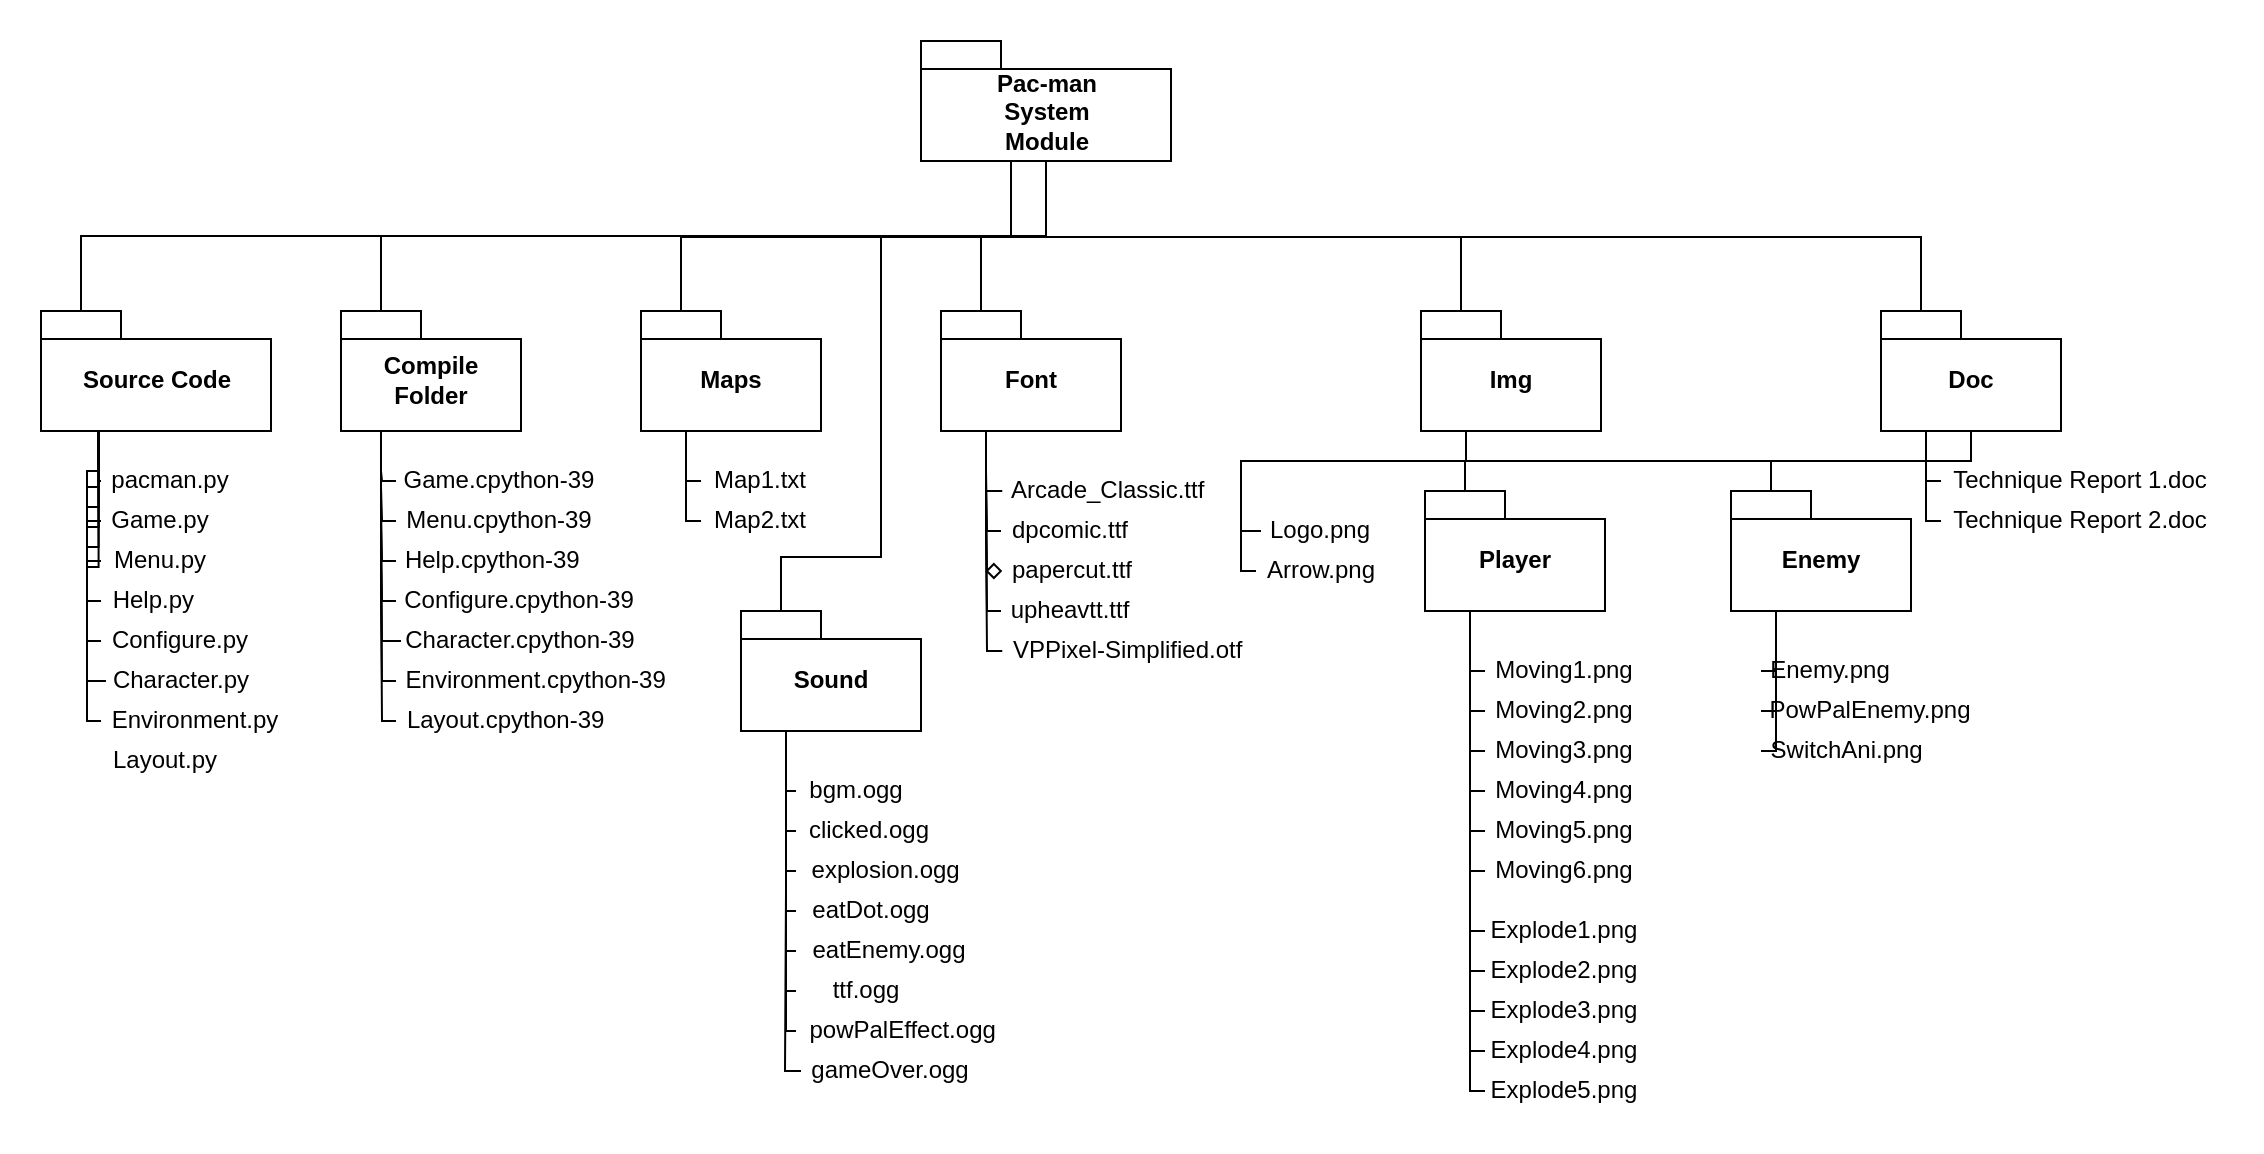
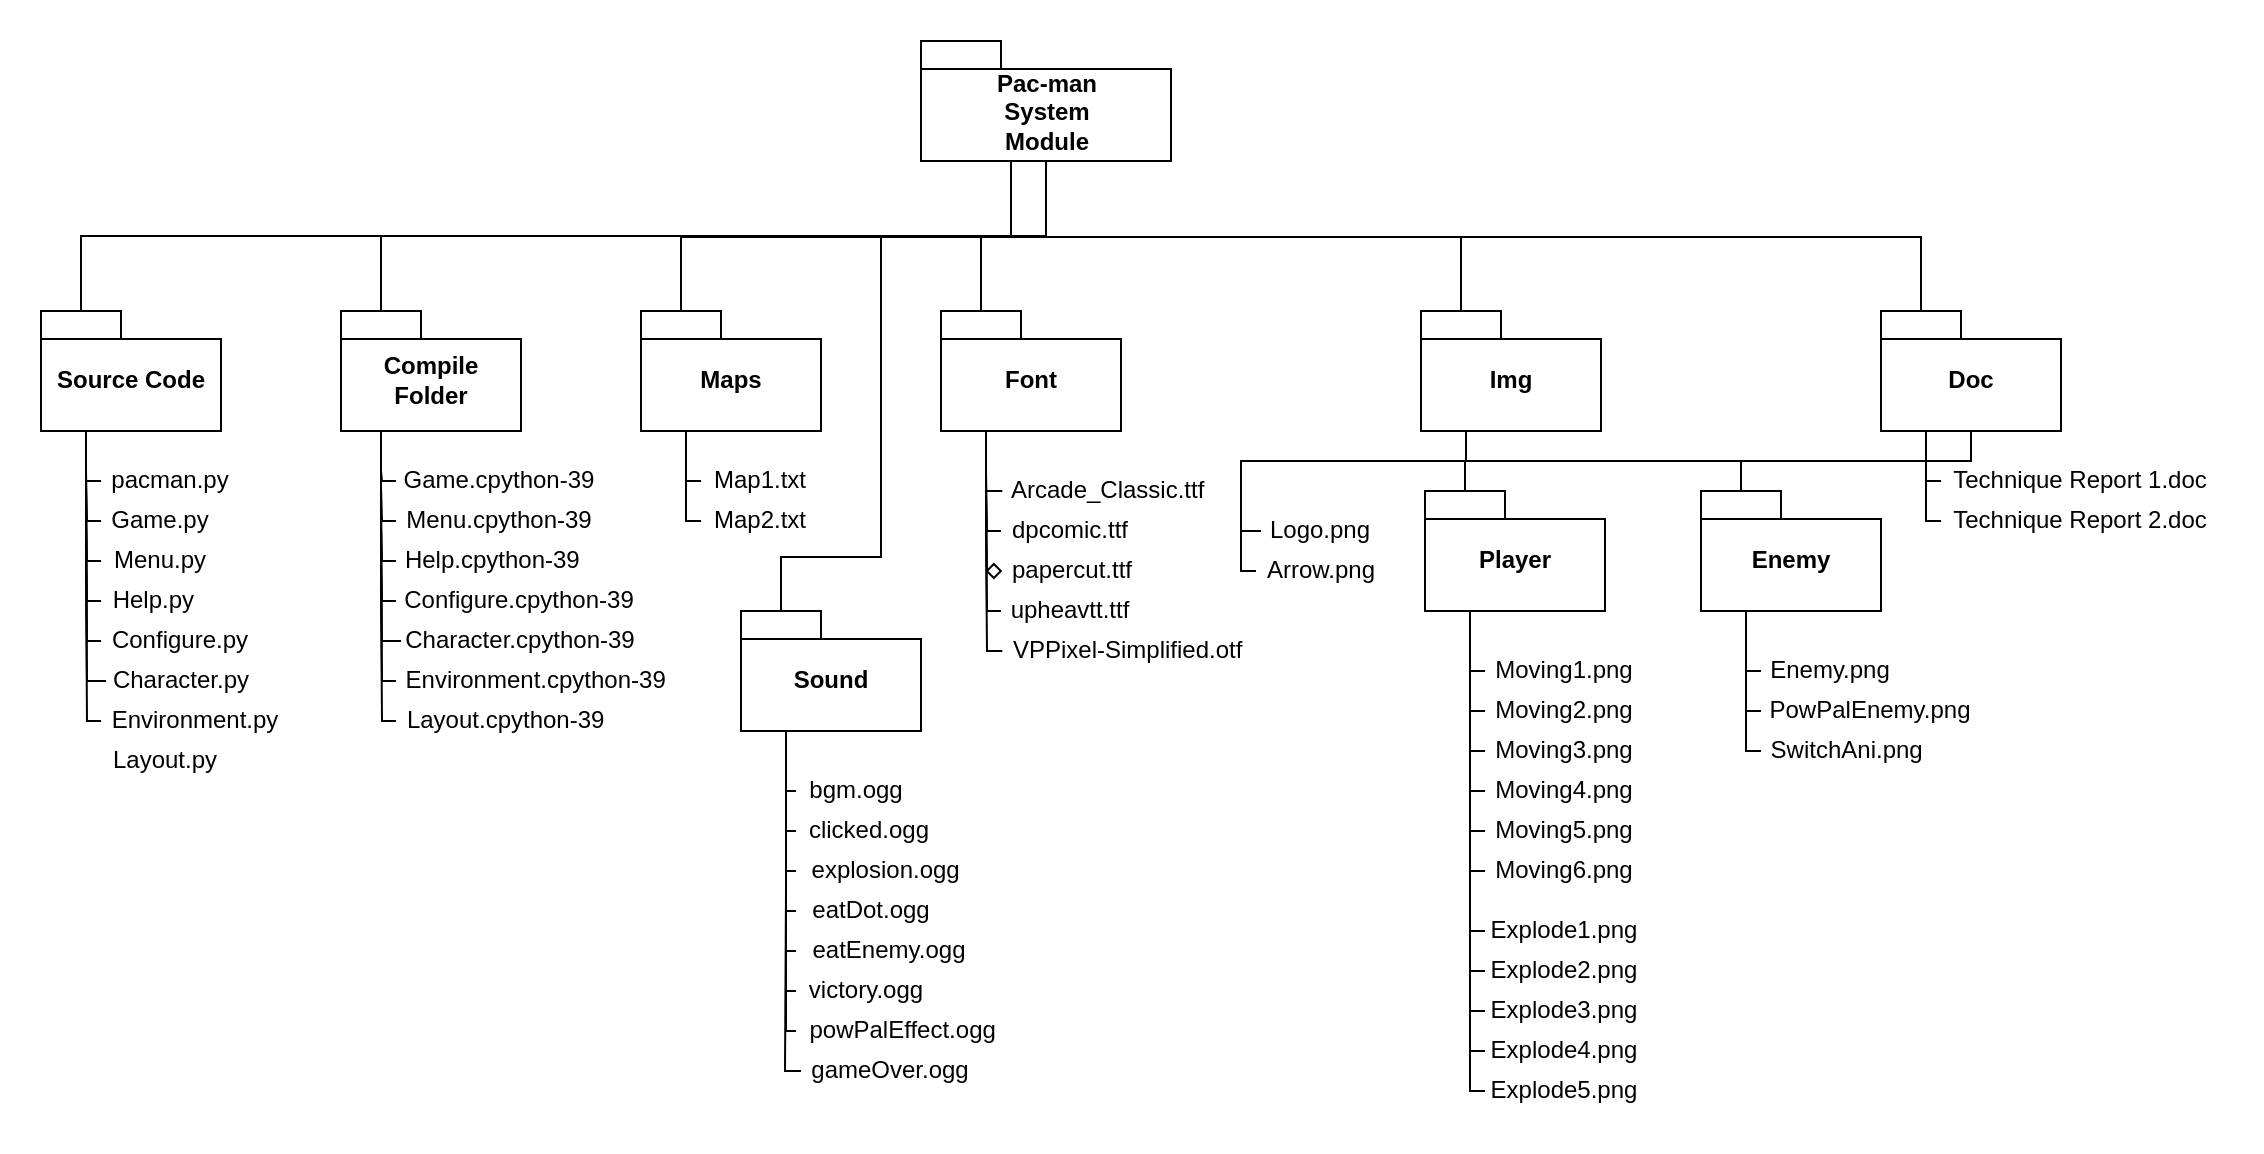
(156, 371) -> (131, 371)
(1821, 551) -> (1791, 551)
(867, 991) -> (867, 991)
